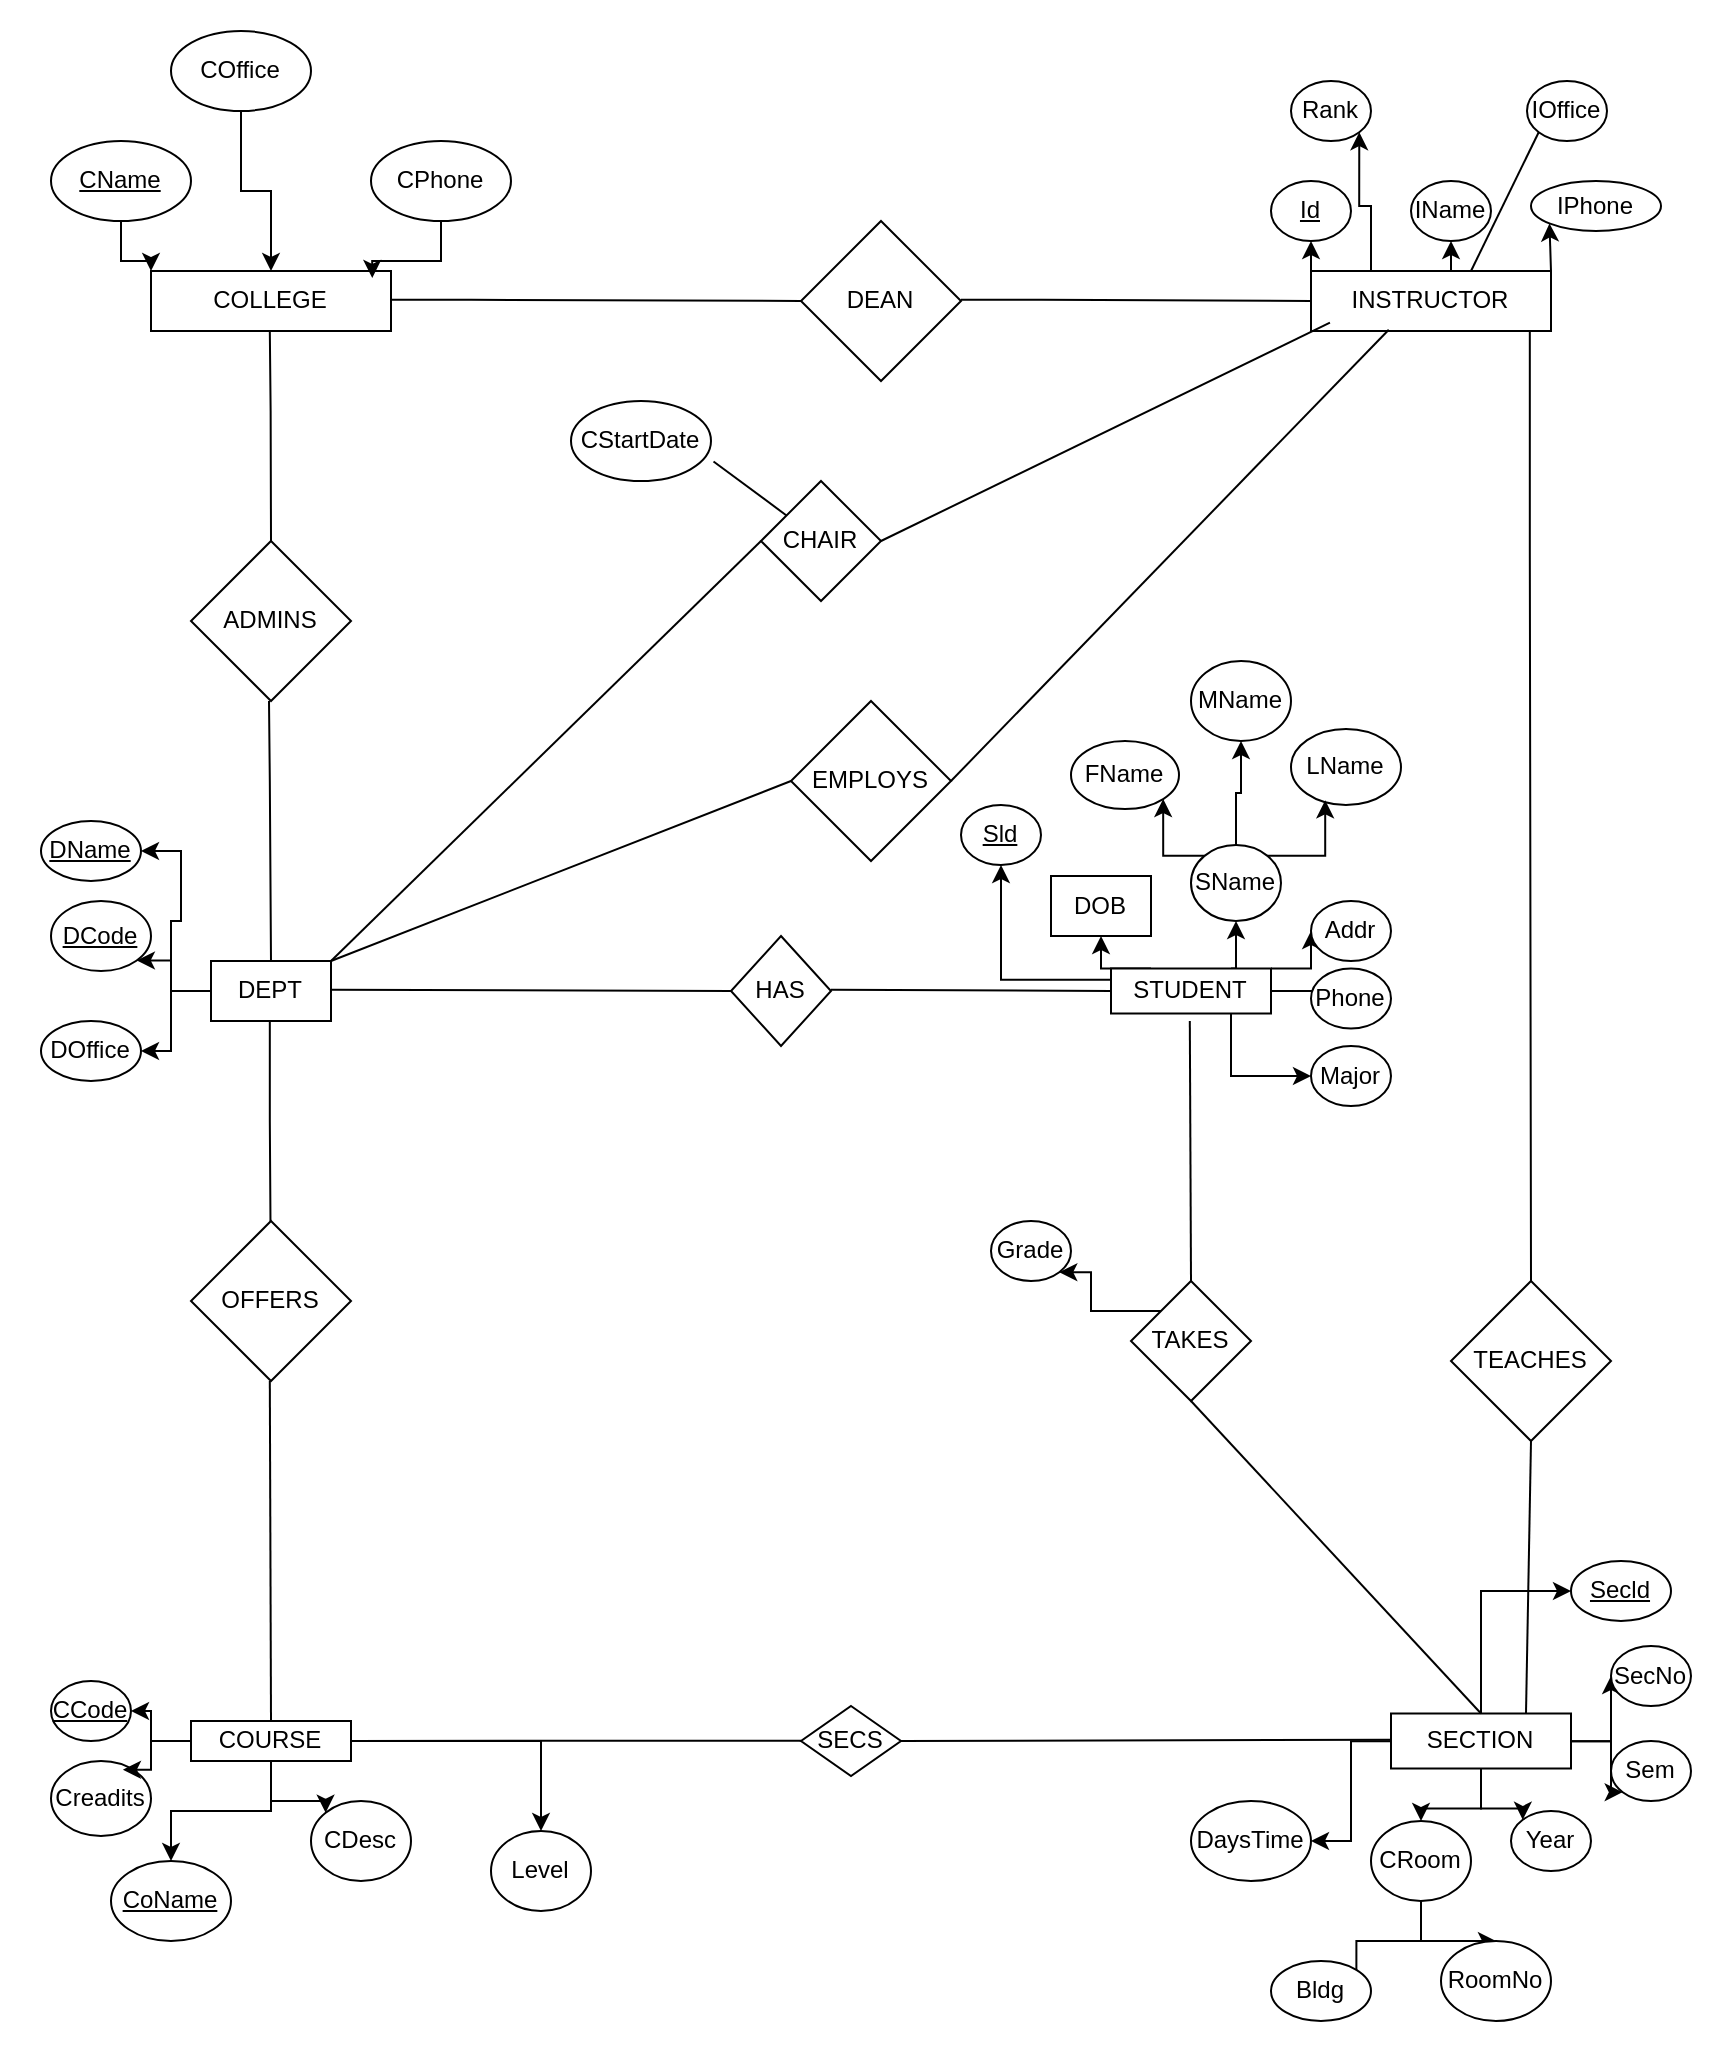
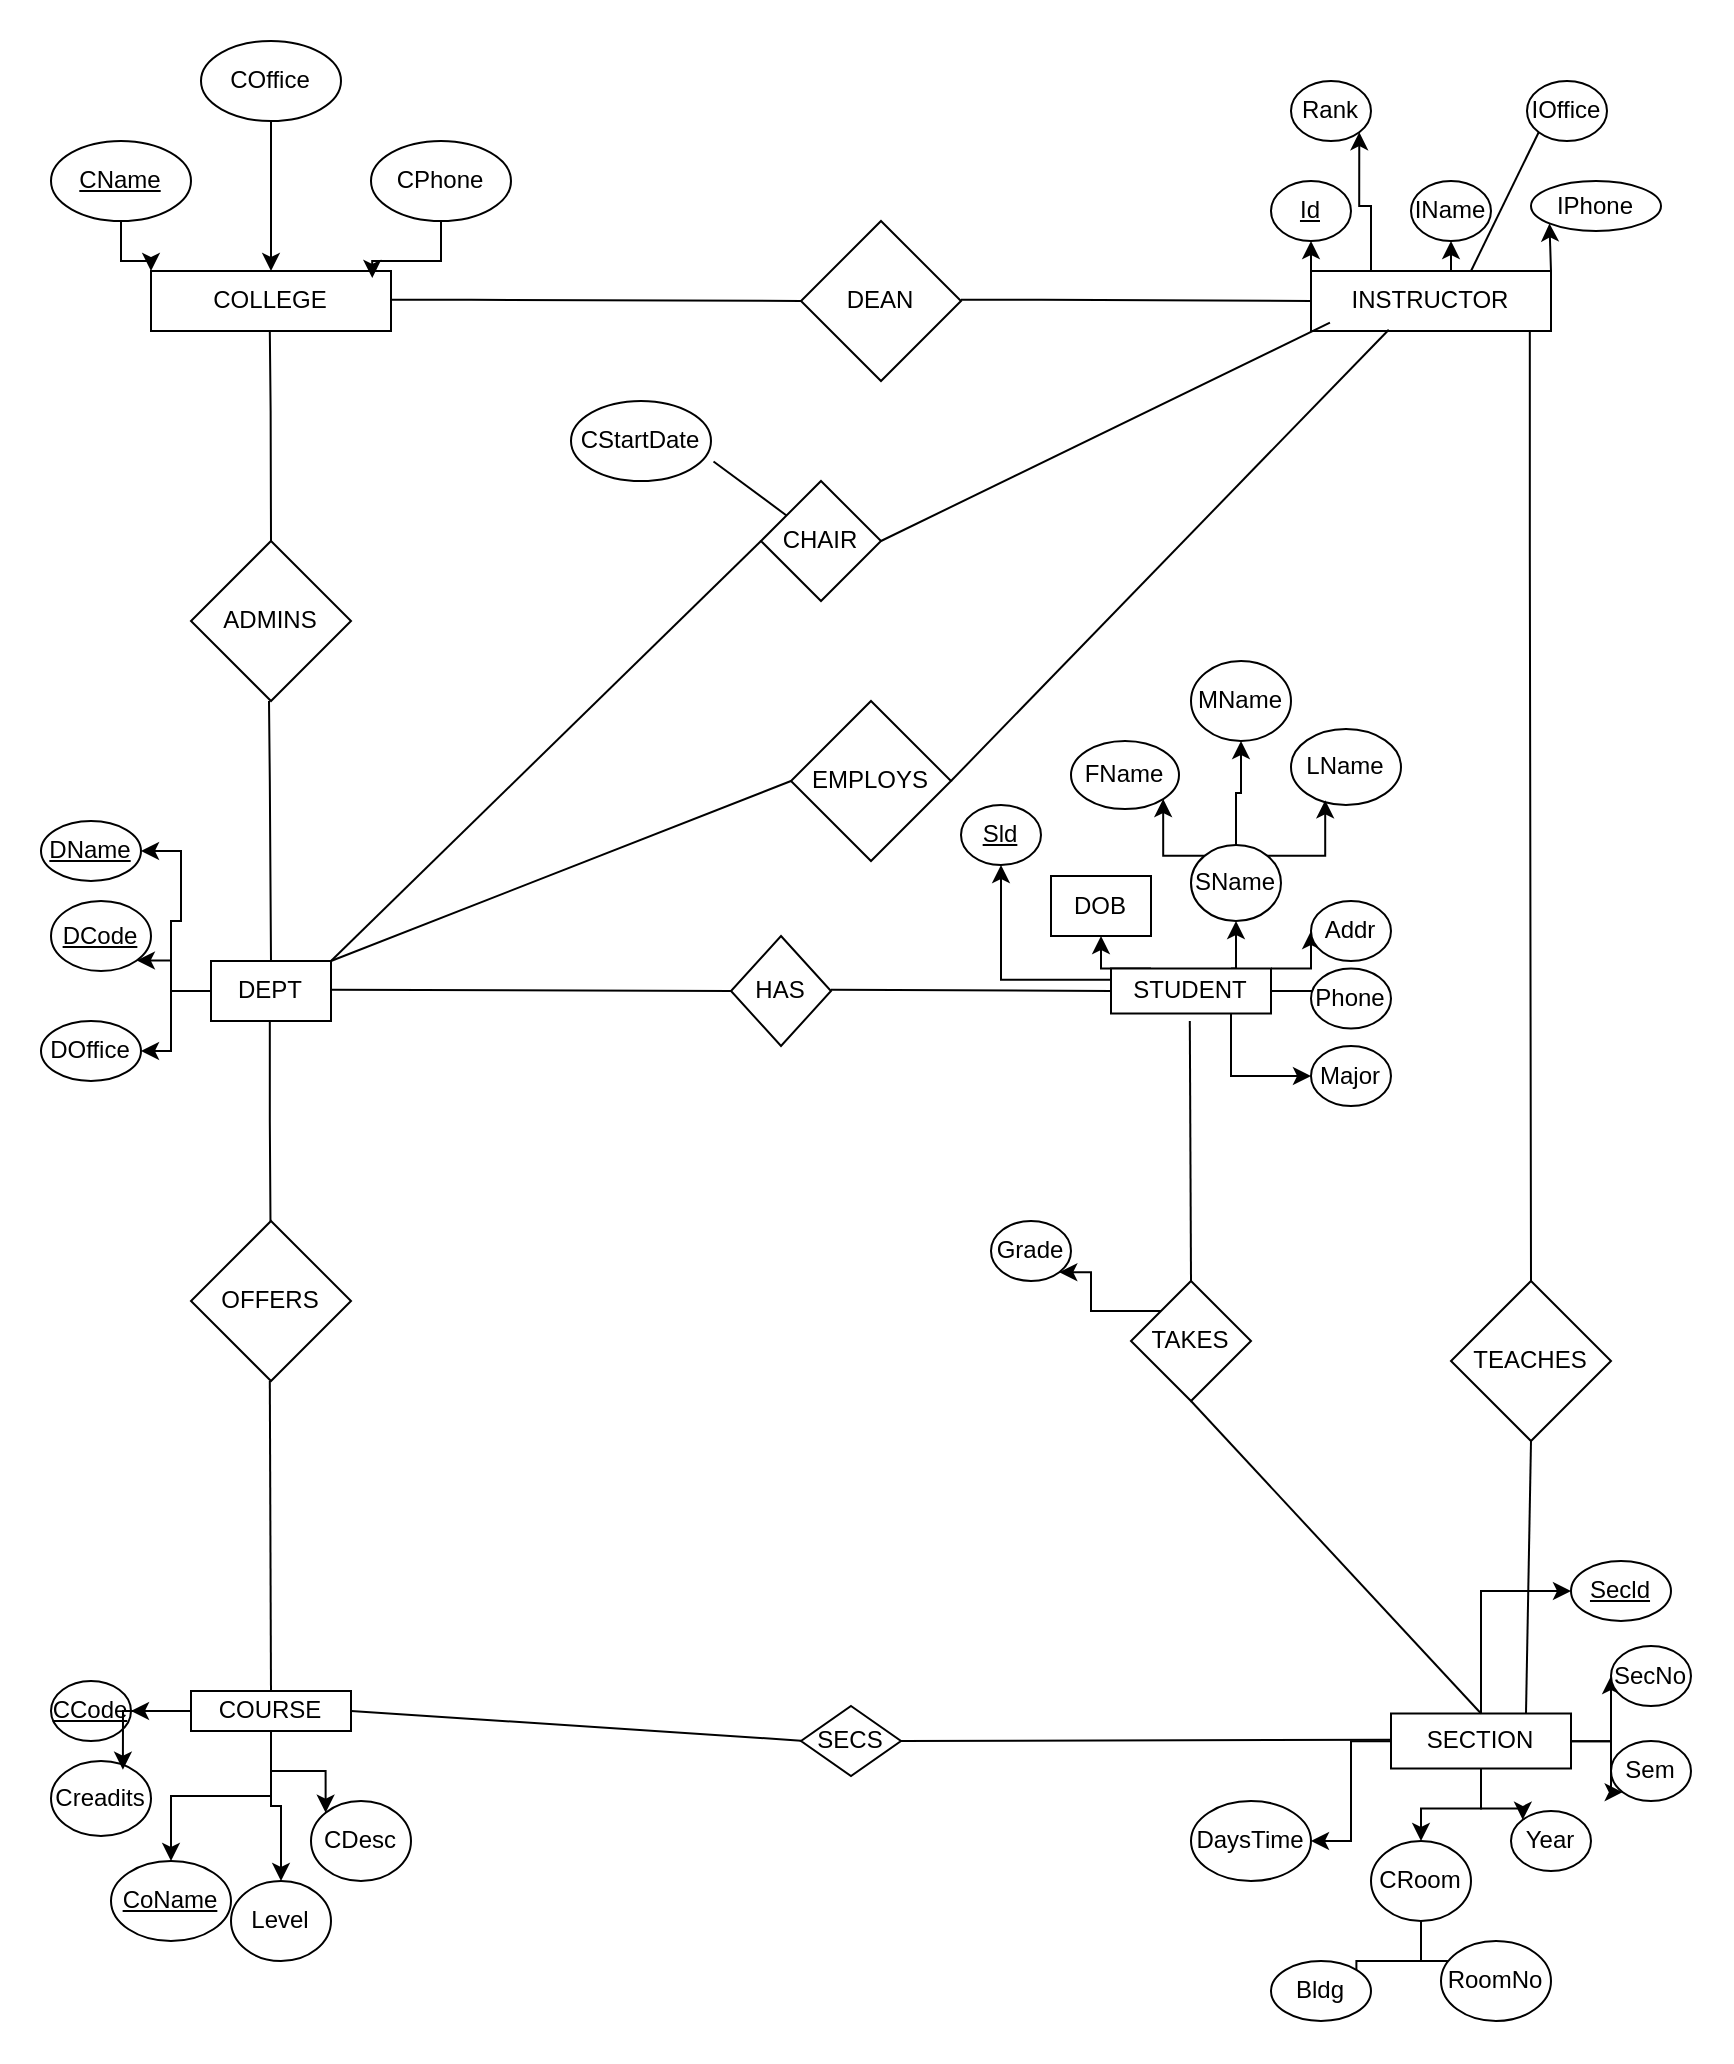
(241, 71) -> (271, 81)
(271, 1741) -> (271, 1711)
(1421, 1861) -> (1421, 1881)
(541, 1871) -> (281, 1921)
